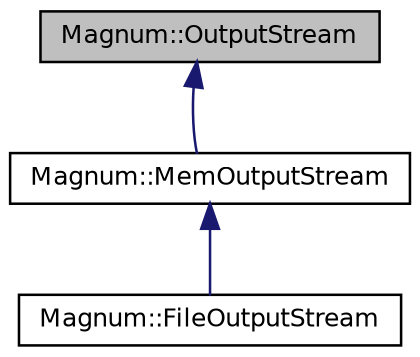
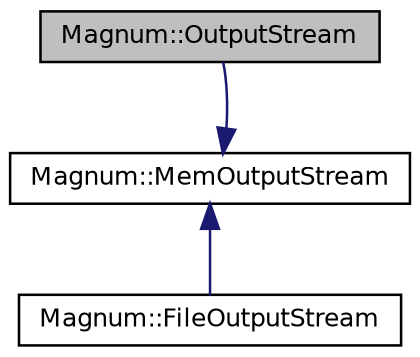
(193, 121) -> (227, 95)
